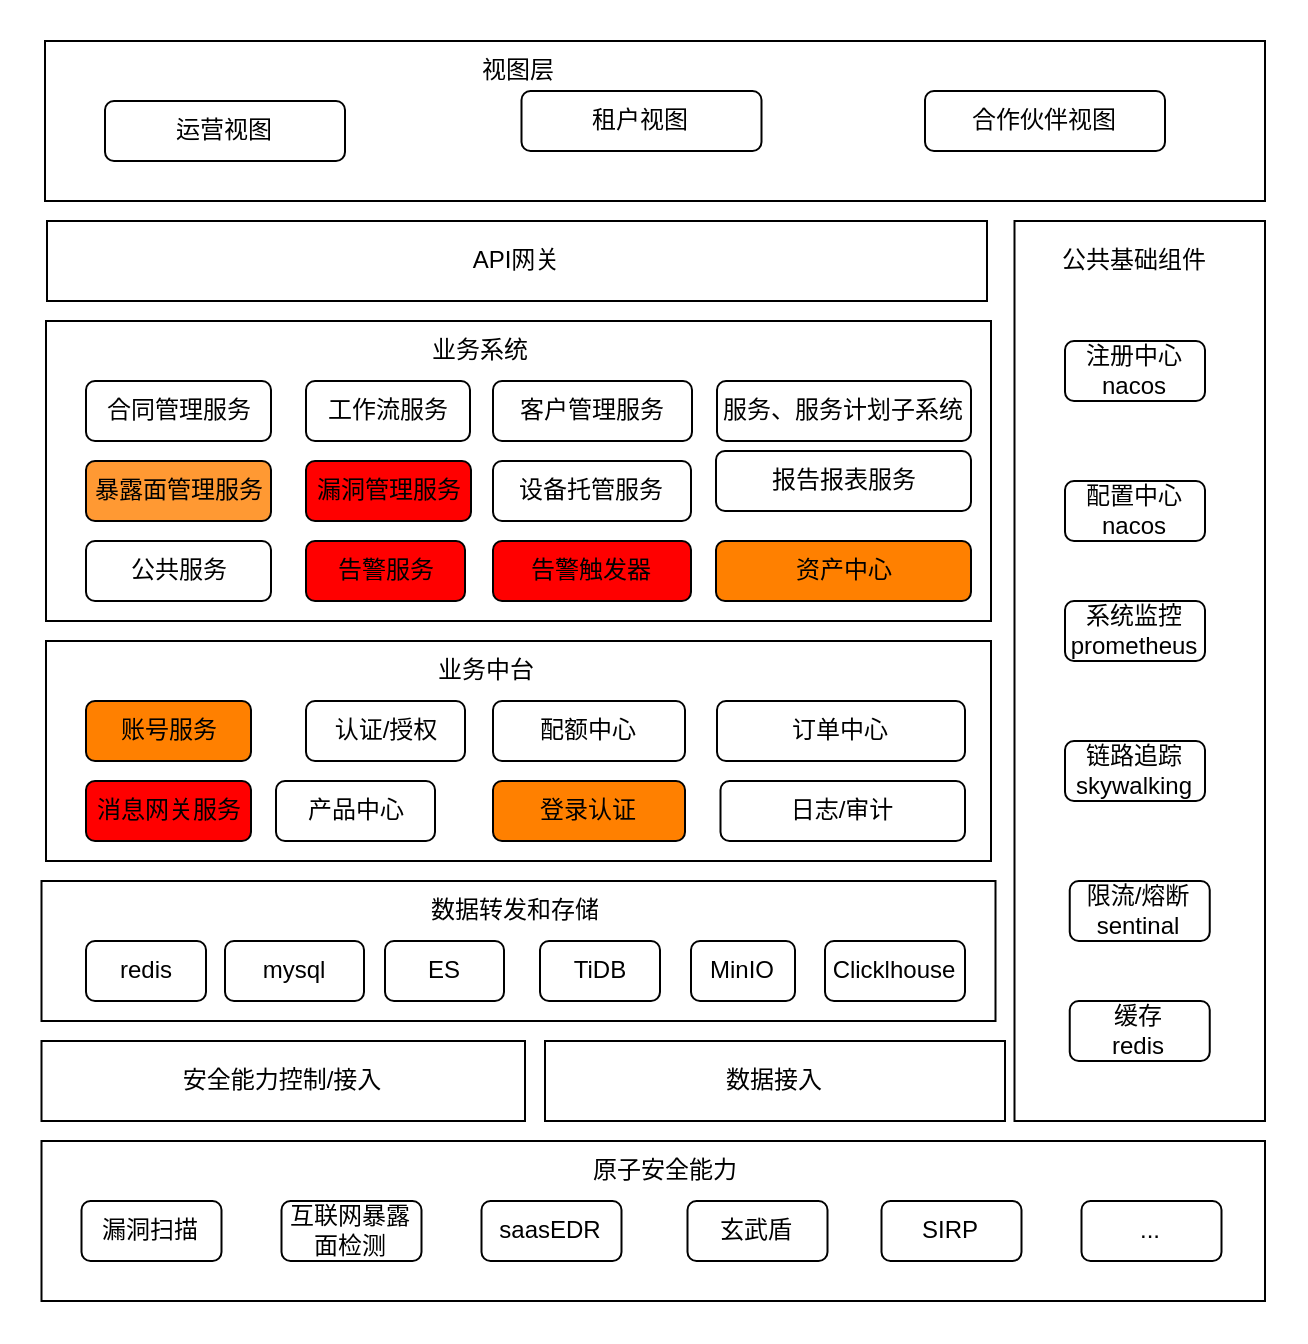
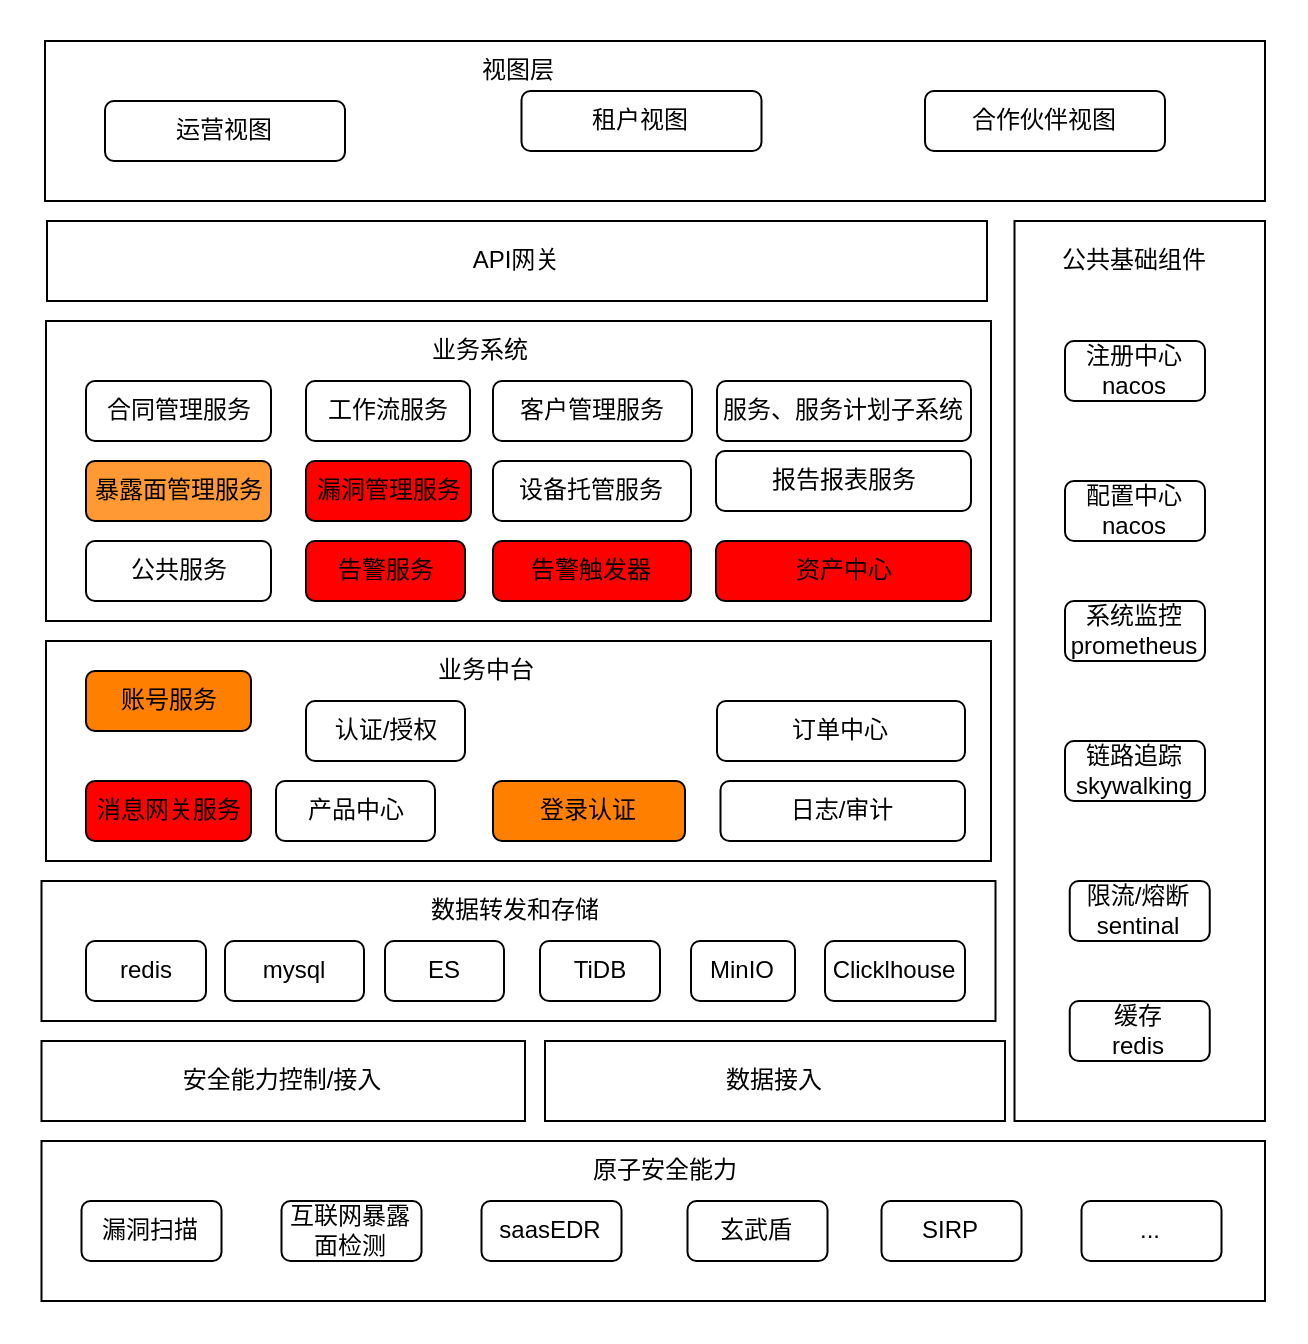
(844, 571) -> (844, 571)
(169, 731) -> (169, 701)
(589, 731) -> none
